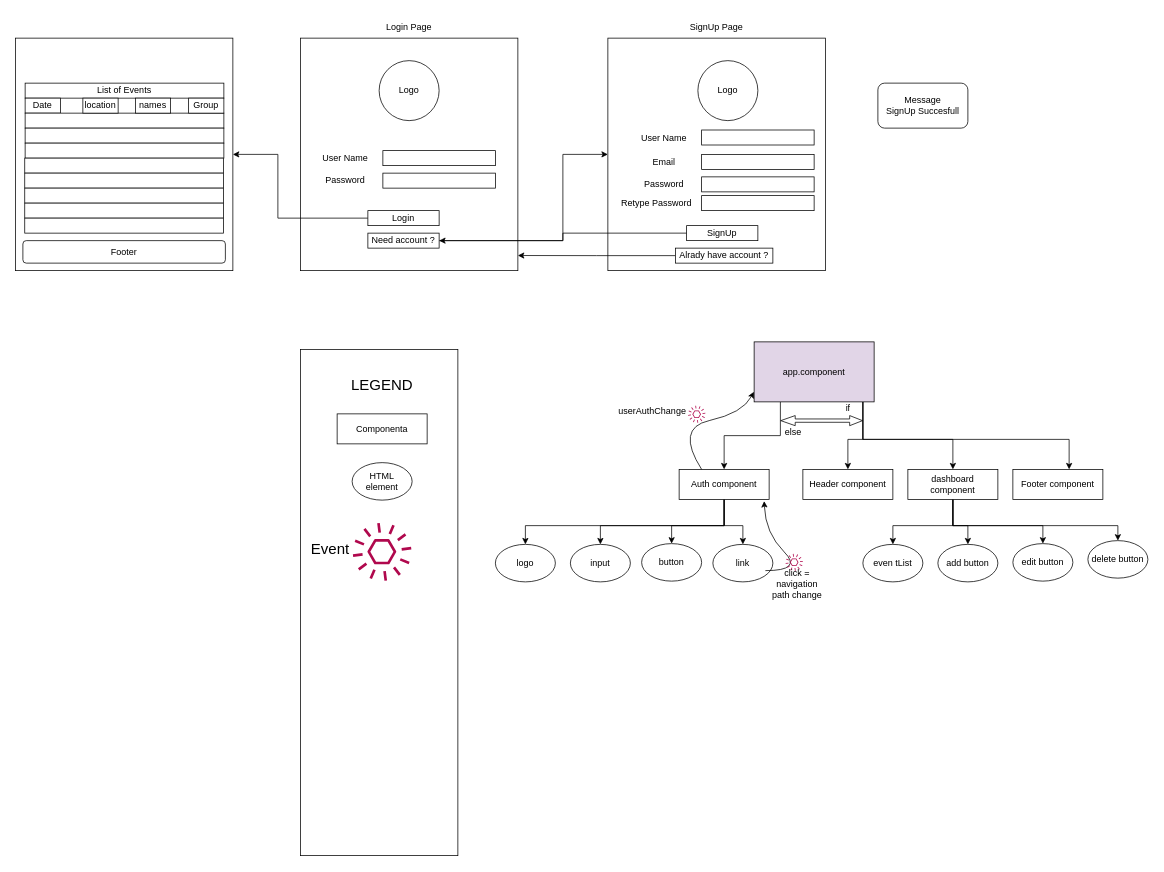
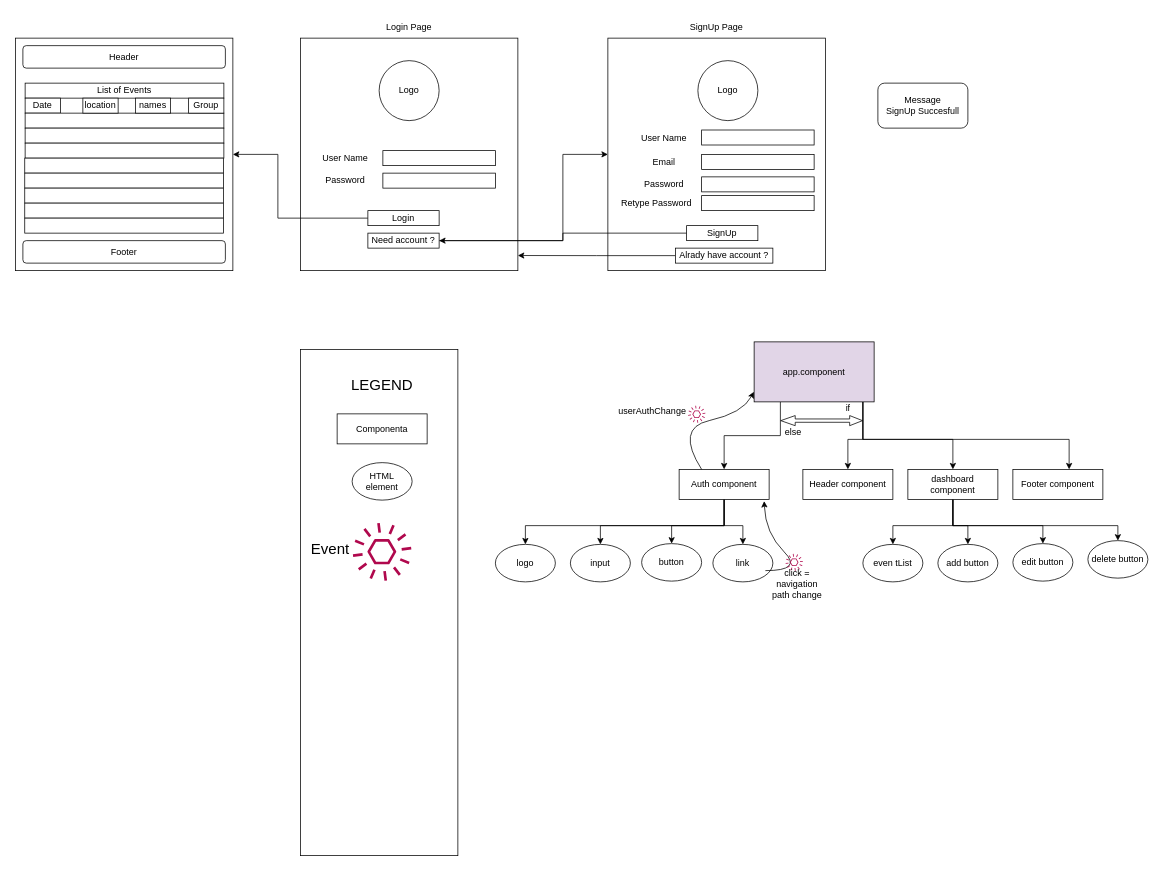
none -> (124, 57)
